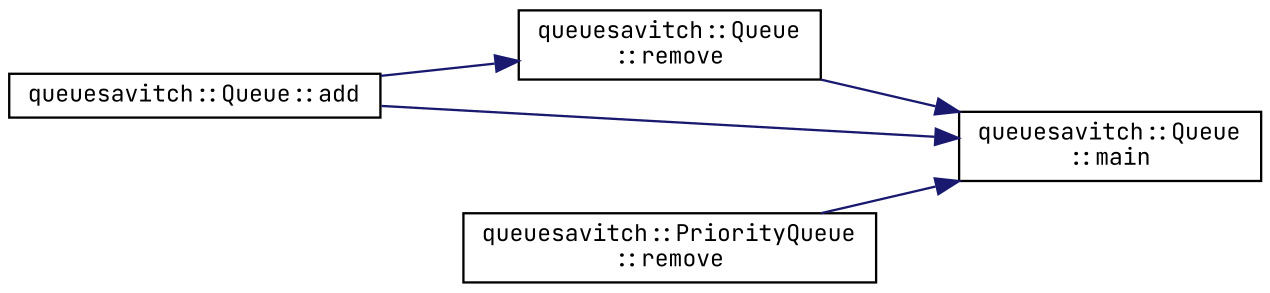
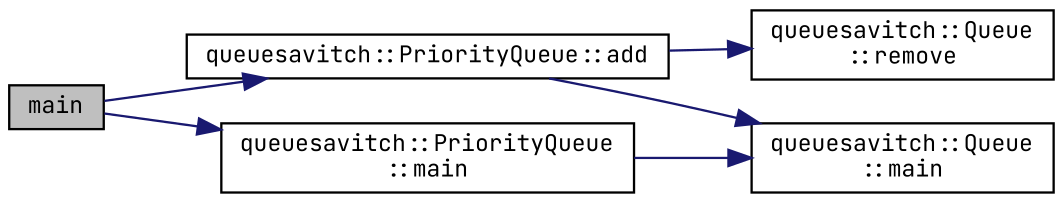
(878, 93) -> none
(195, 96) -> (428, 56)
none -> (56, 107)
(670, 248) -> (428, 158)
